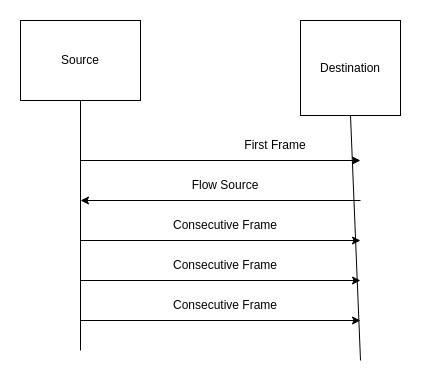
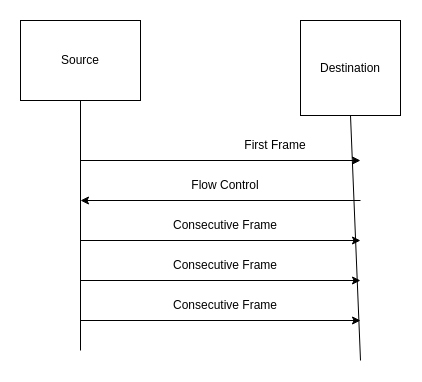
(226, 186) -> (226, 186)
